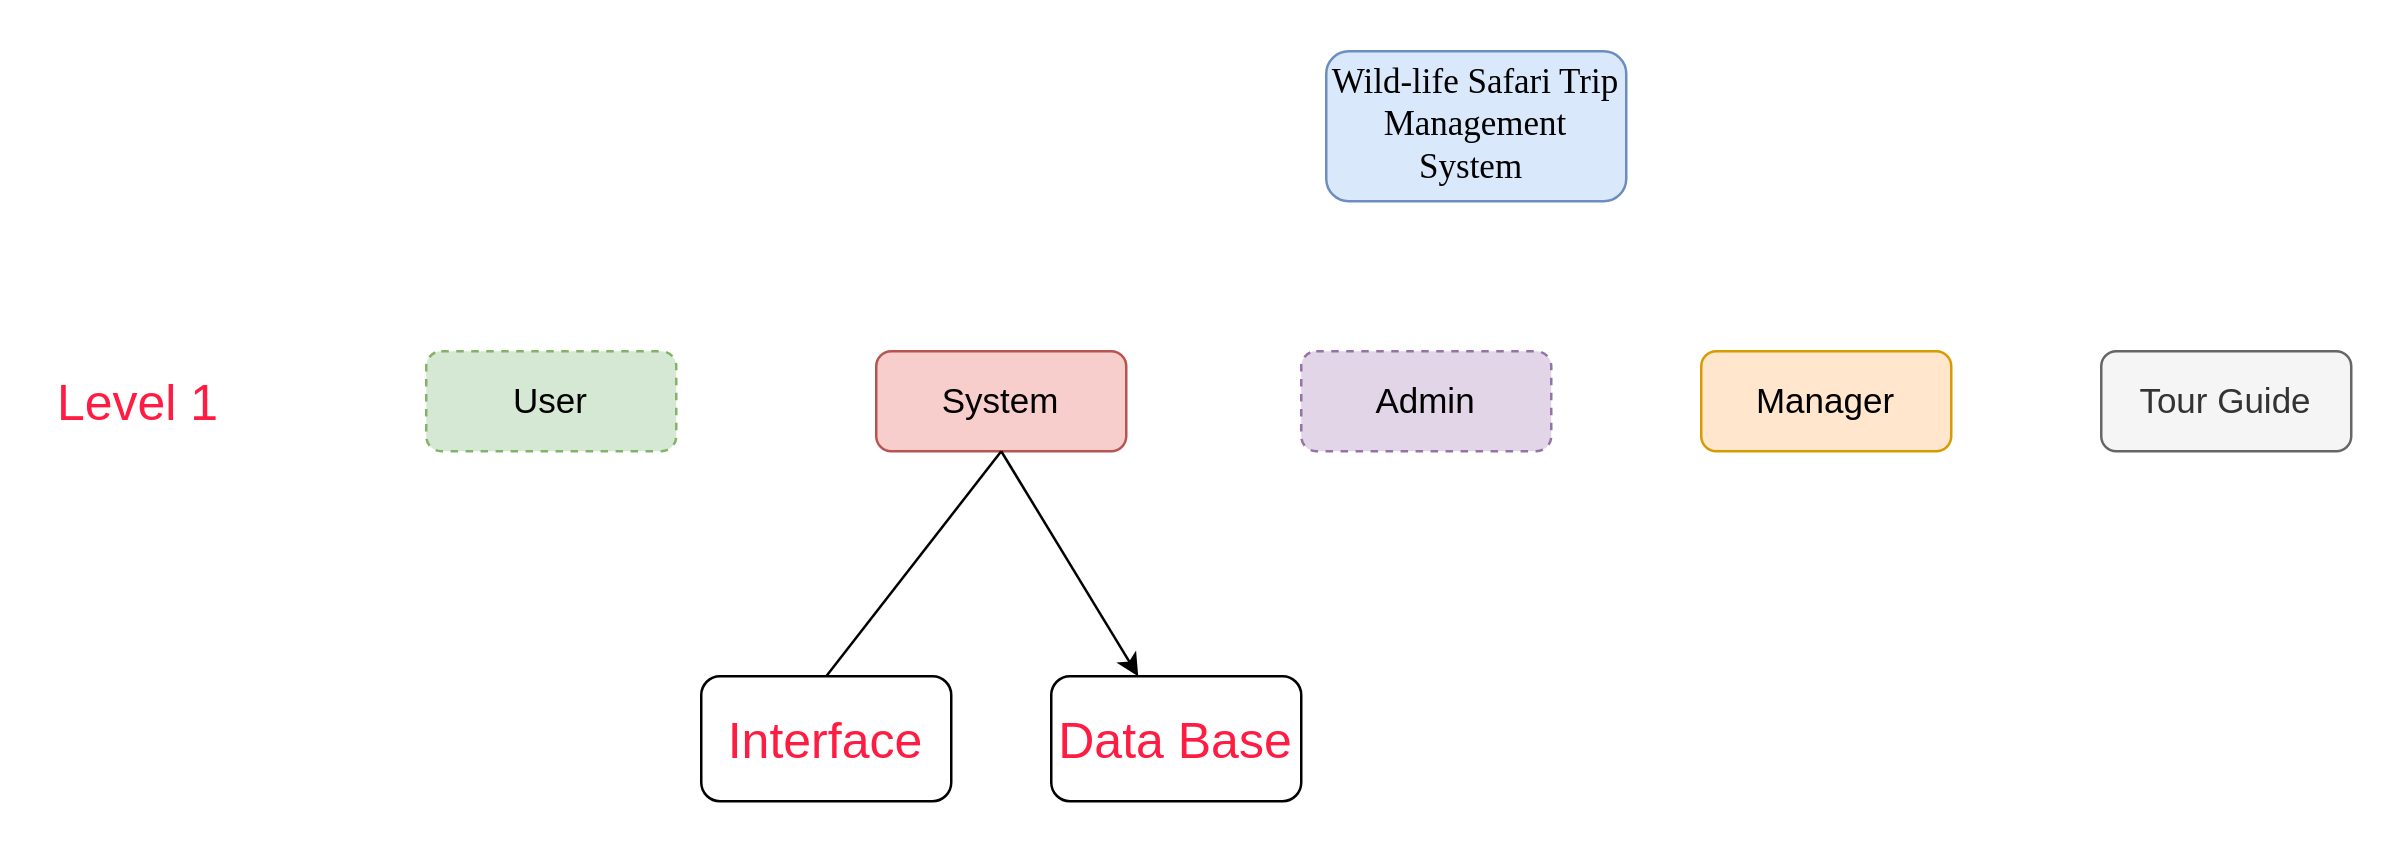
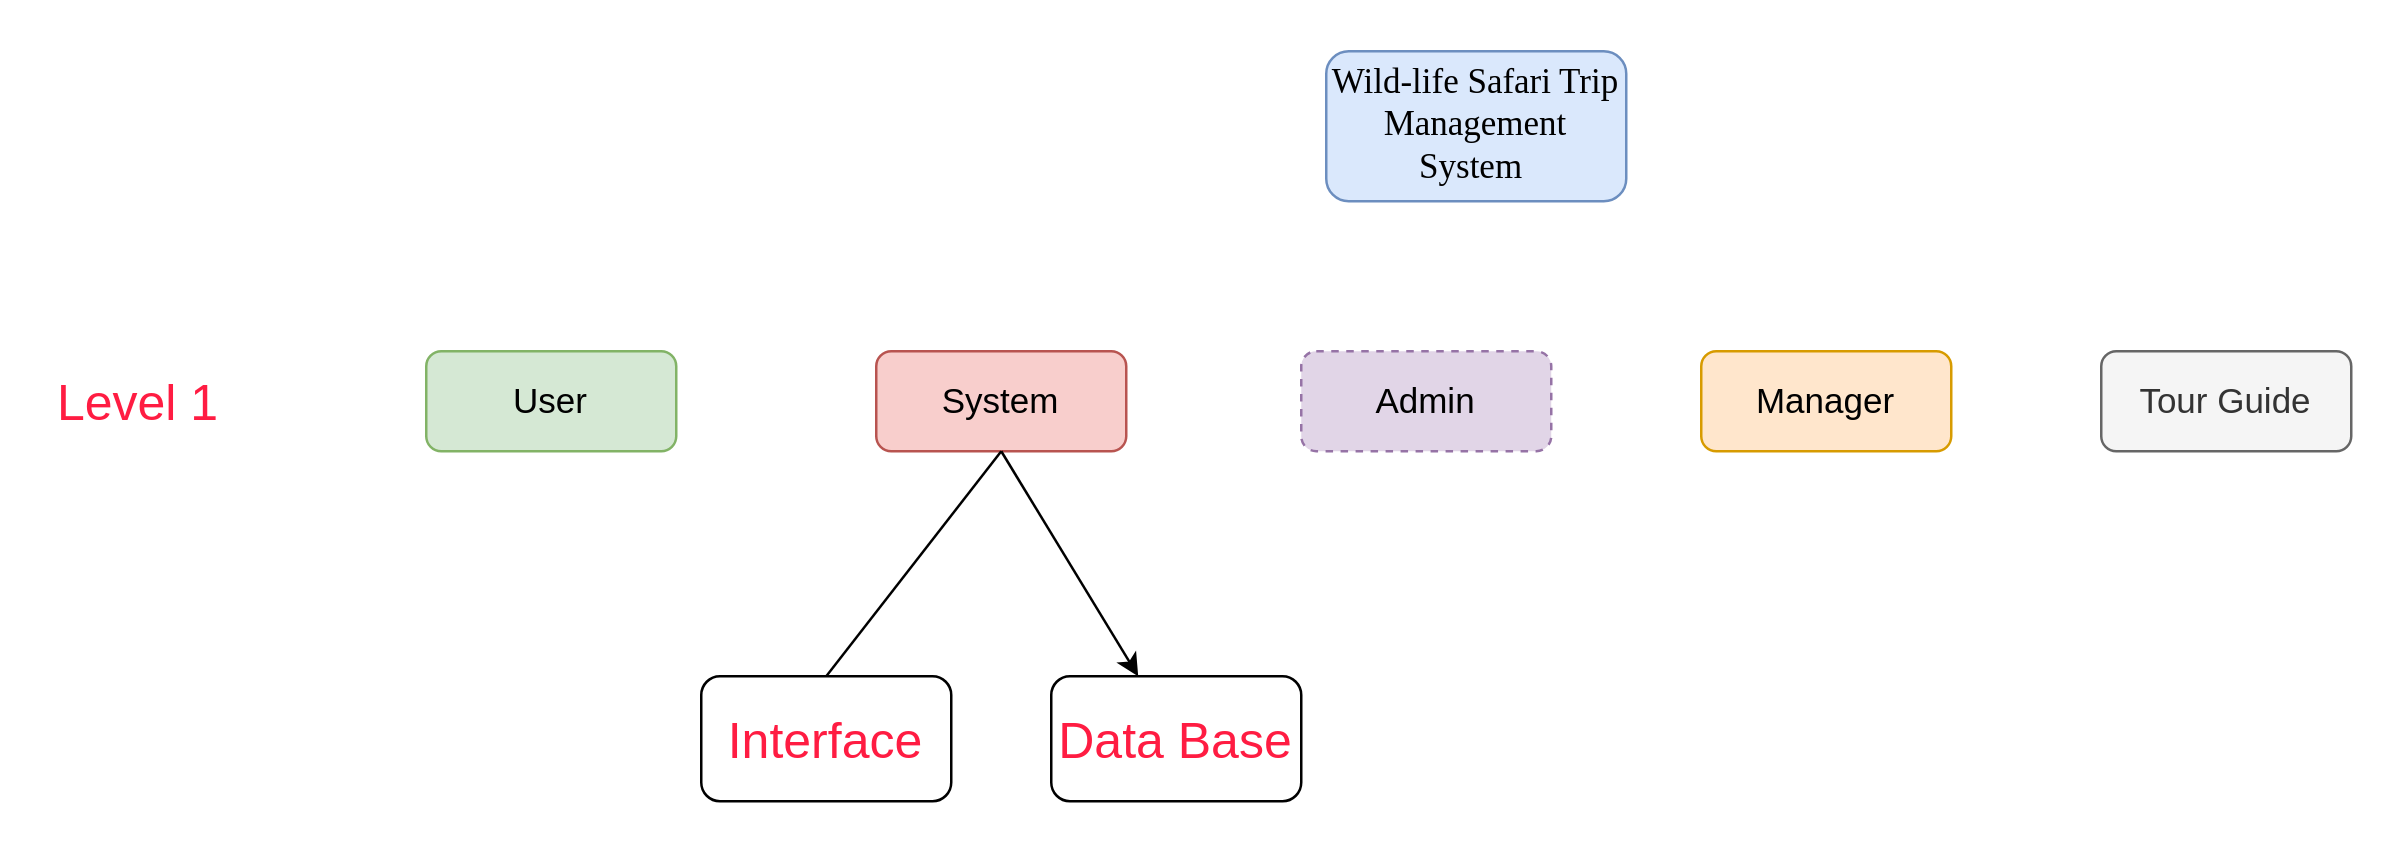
(551, 401) -> (551, 401)
